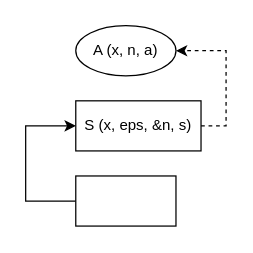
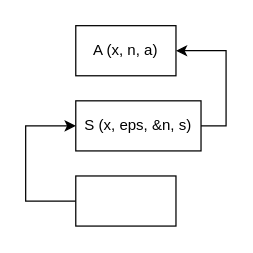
(126, 51) -> (126, 51)
(226, 79) -> (226, 79)
